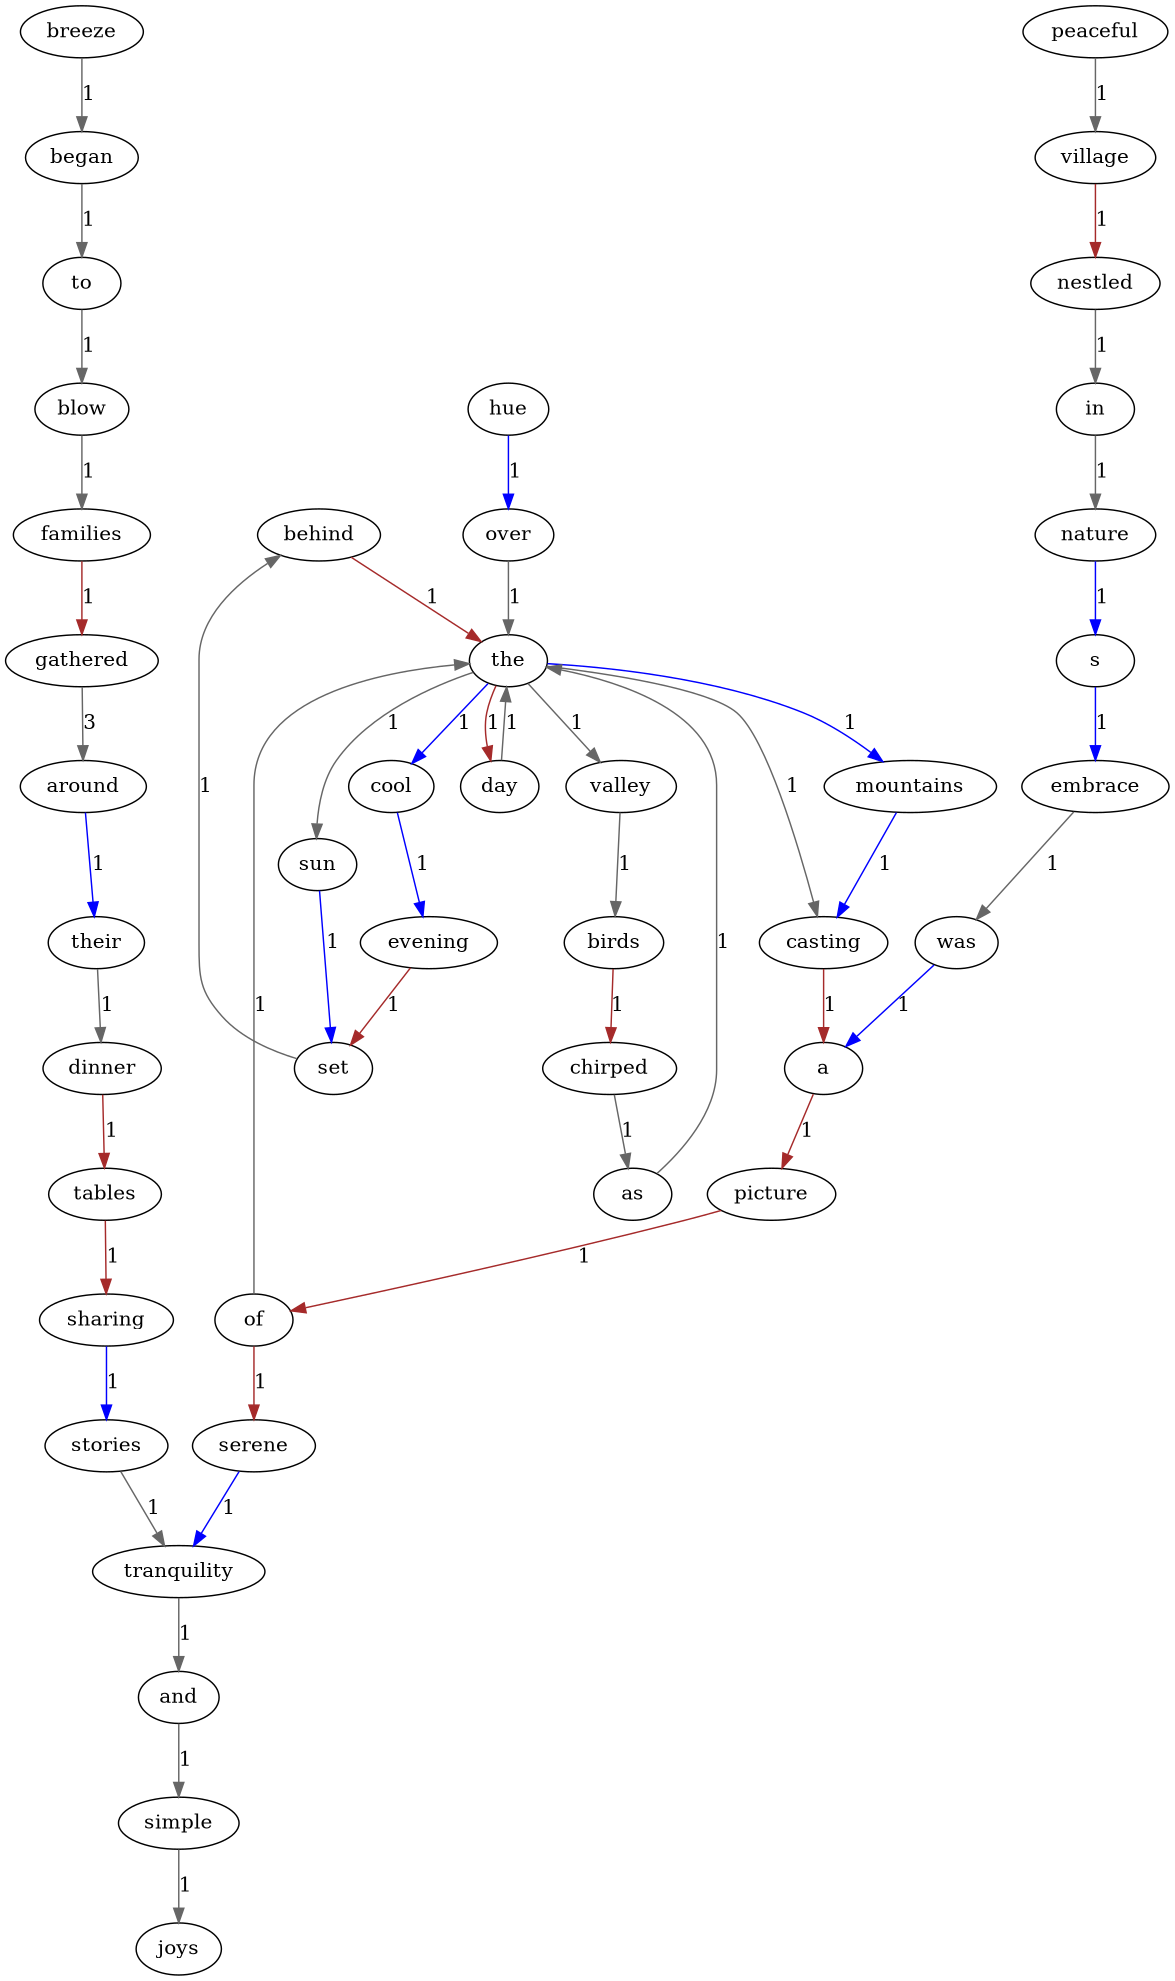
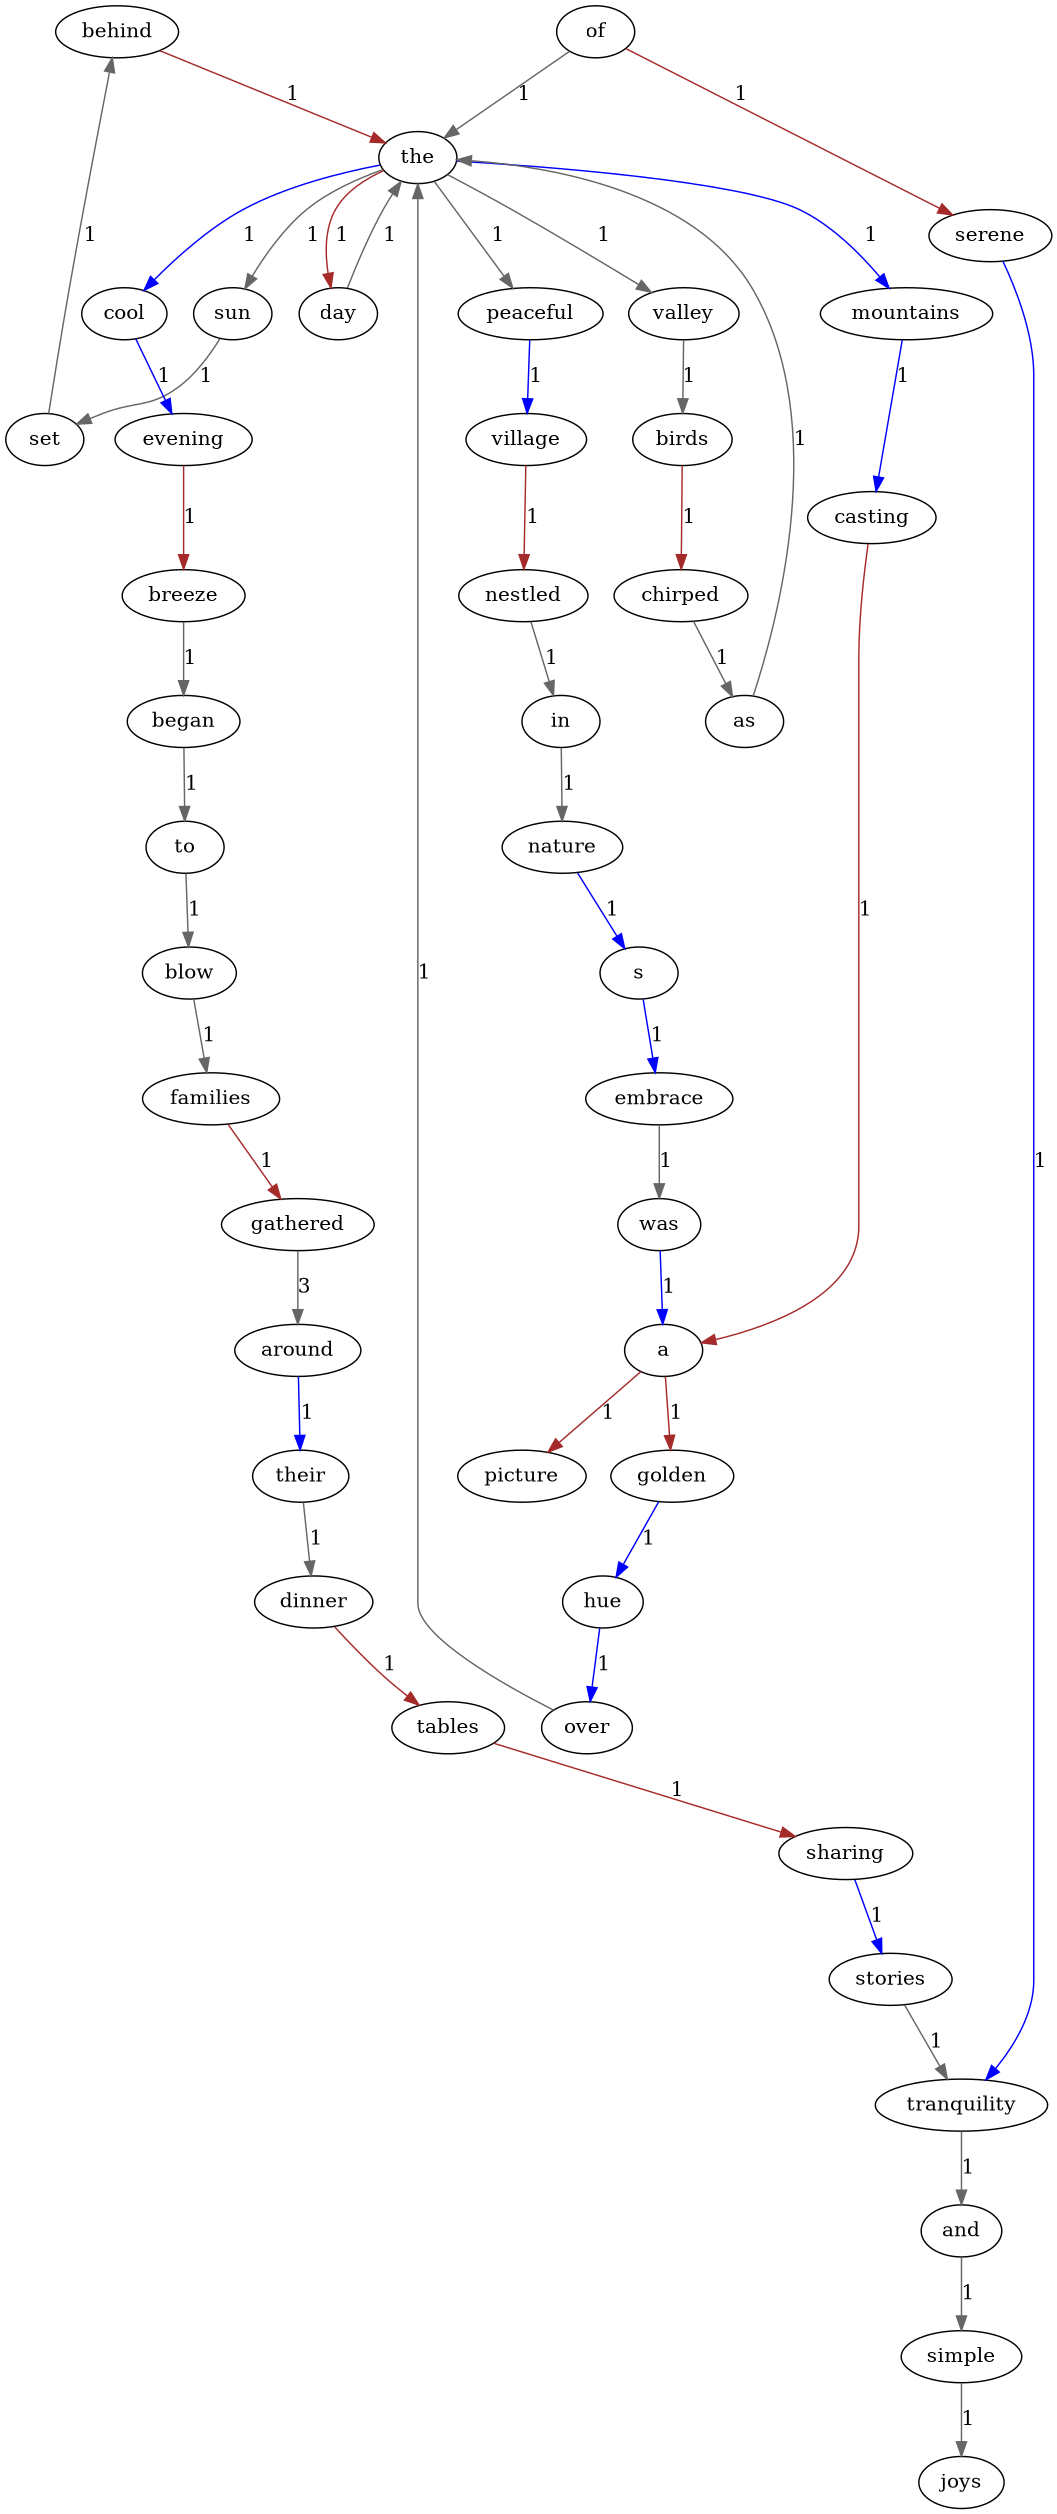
(1095, 87) -> (529, 369)
(740, 716) -> (469, 229)
(325, 959) -> (172, 391)
(385, 1001) -> (184, 510)
(514, 1262) -> none
none -> (672, 1476)
